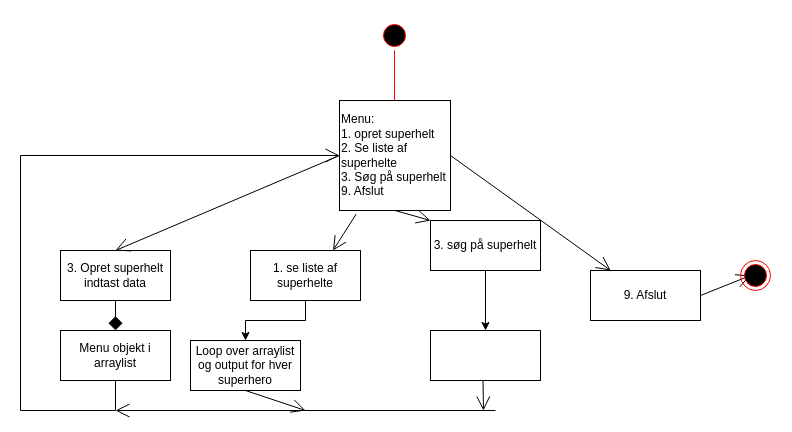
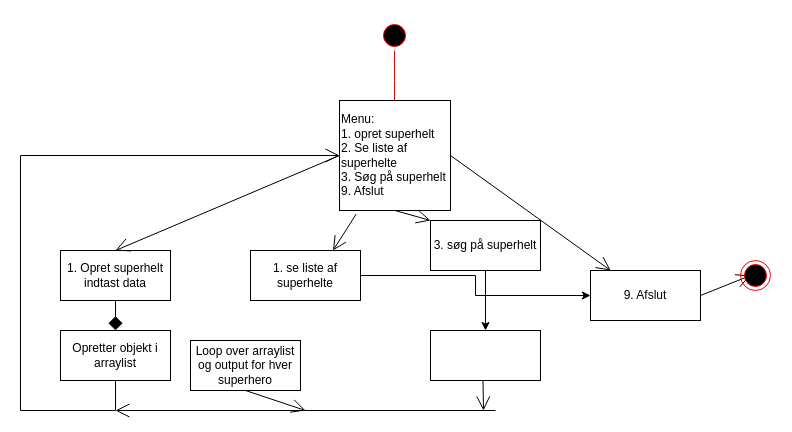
(116, 276) -> (116, 276)
(280, 321) -> (476, 282)
(116, 356) -> (116, 356)
